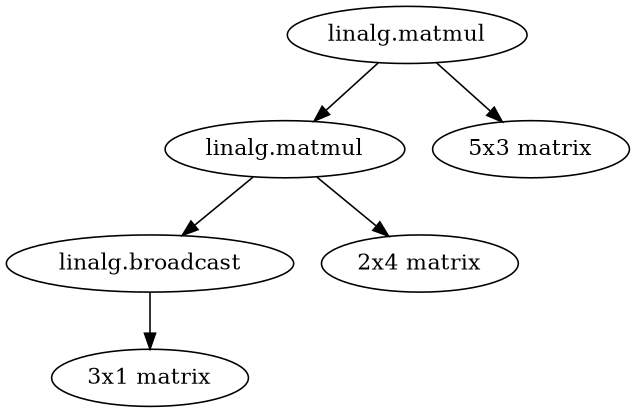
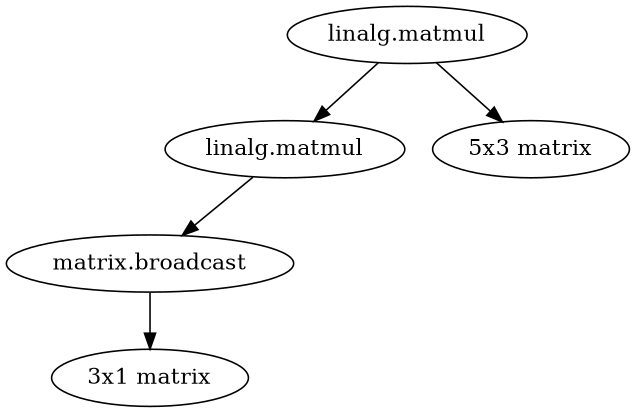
(150, 264) -> (150, 264)
(420, 264) -> none
